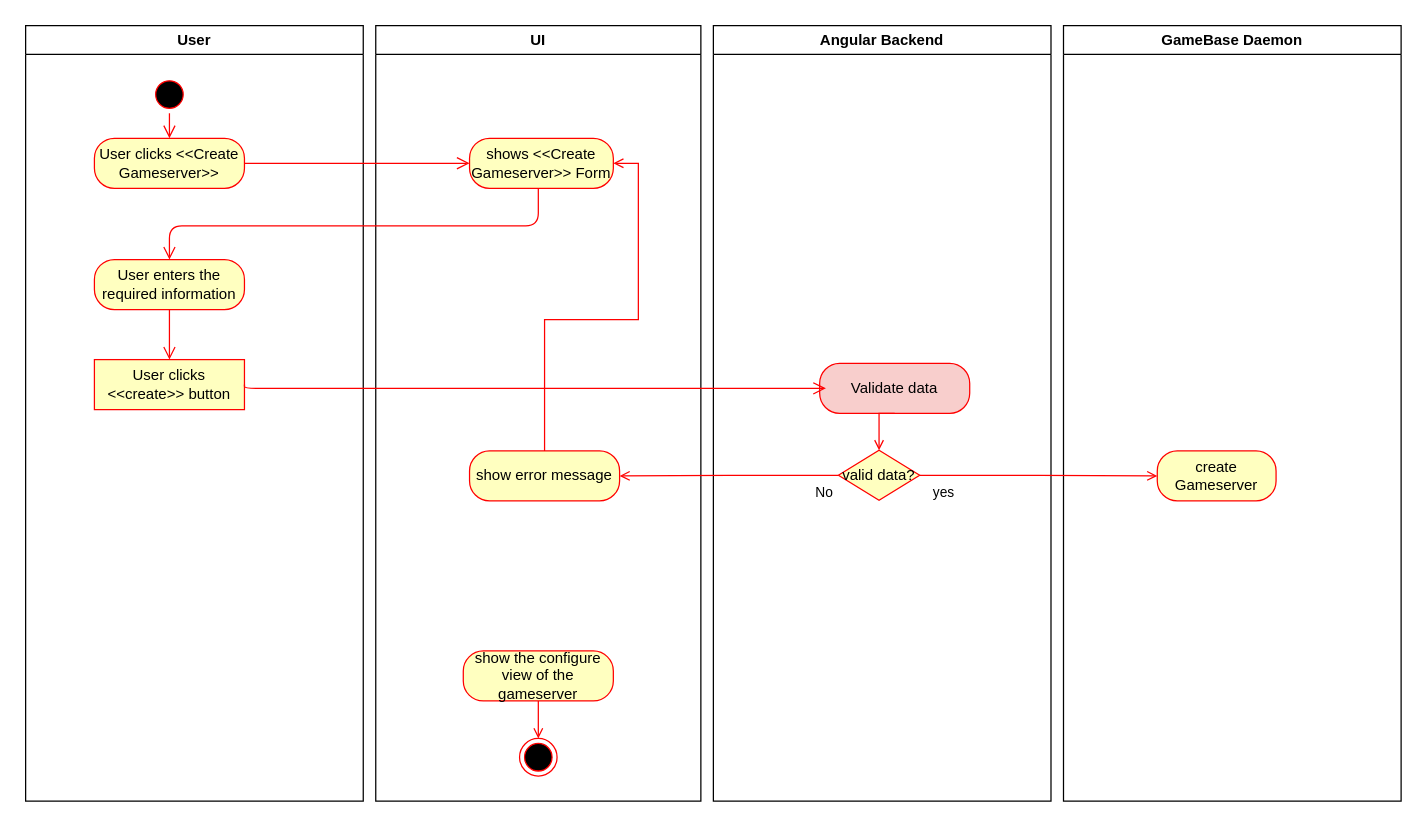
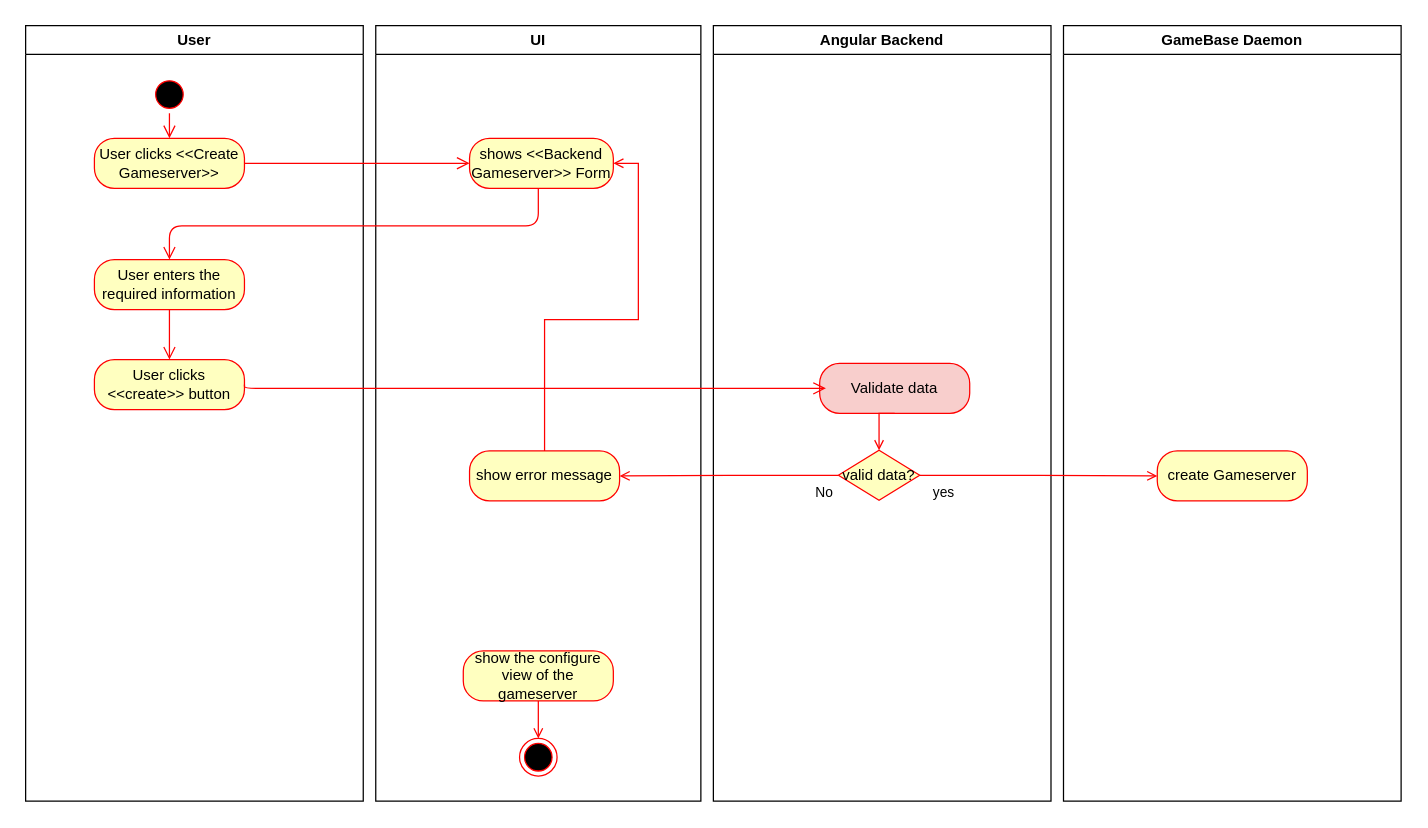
(541, 163) -> (541, 163)
(169, 384) -> (169, 384)
(1216, 476) -> (1232, 476)
